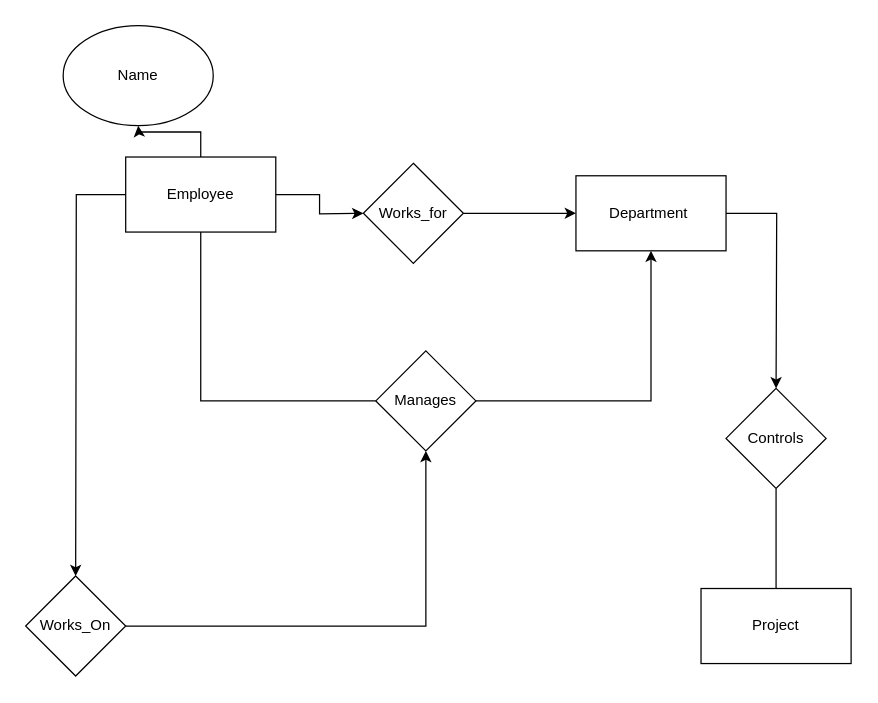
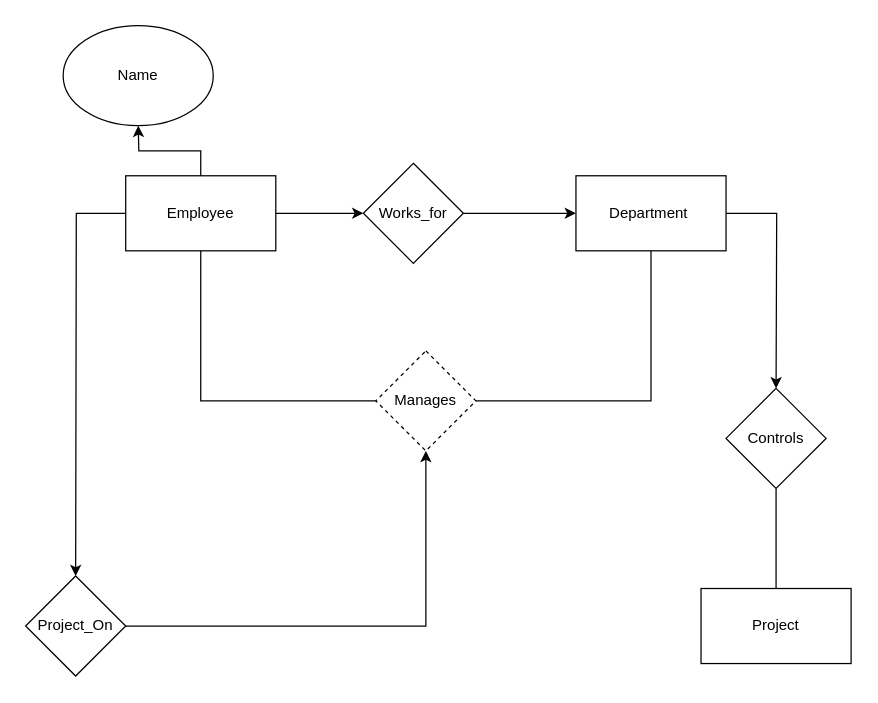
(201, 194) -> (201, 213)
(651, 261) -> (651, 257)
(426, 401) -> (426, 401)
(76, 626) -> (76, 626)
